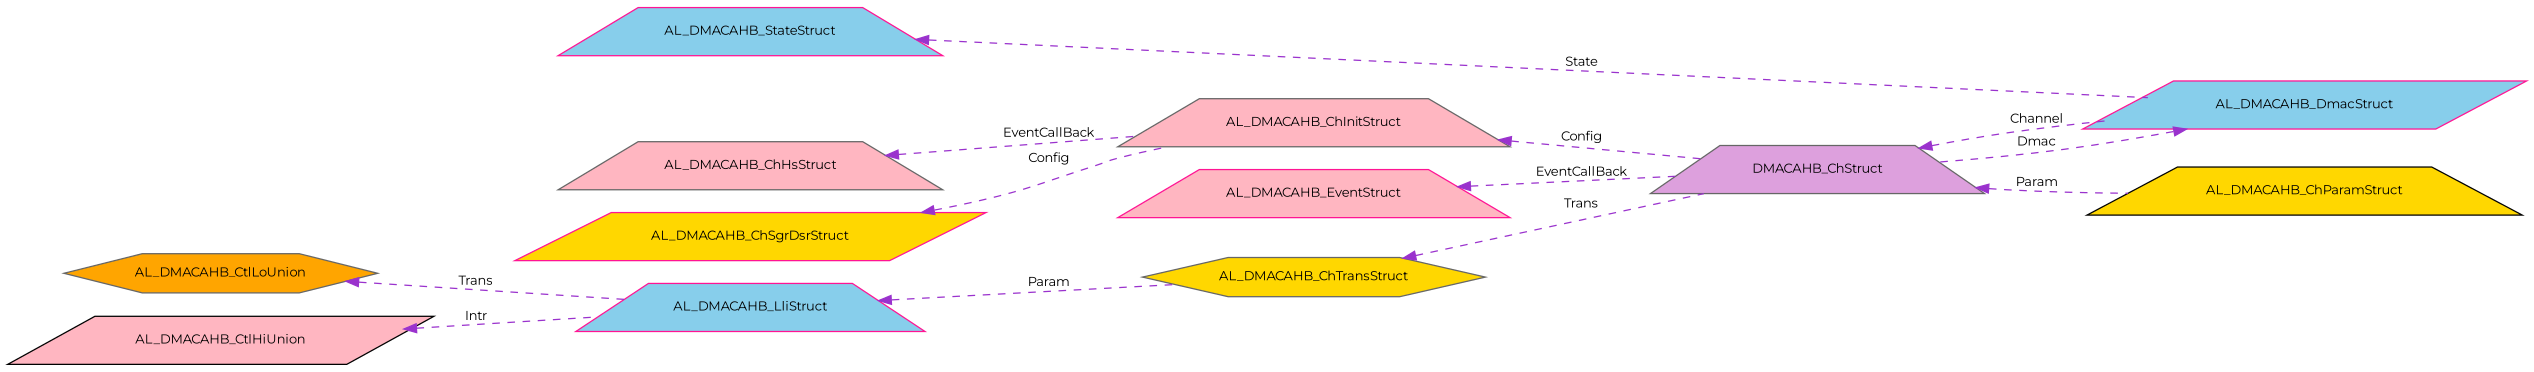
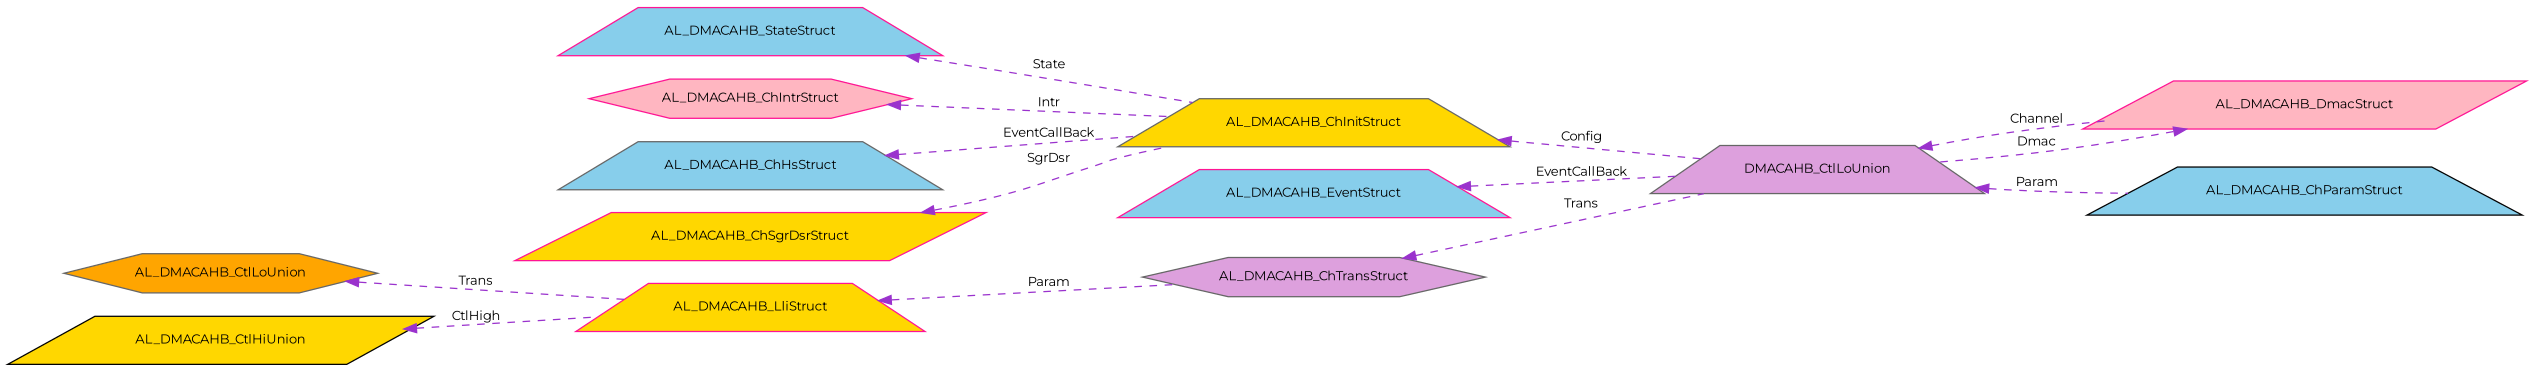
(1538, 69) -> (1056, 80)
none -> (750, 99)
(2305, 105) -> (2305, 105)
(1314, 123) -> (1314, 123)
(1048, 159) -> (1048, 159)
(750, 166) -> (750, 166)
(1817, 170) -> (1817, 170)
(2305, 191) -> (2305, 191)
(1314, 194) -> (1314, 194)
(1314, 277) -> (1314, 277)
(750, 307) -> (750, 307)
(475, 317) -> (475, 317)
(221, 340) -> (221, 340)
